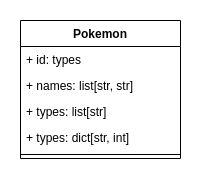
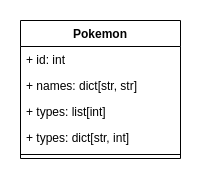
(57, 61) -> (49, 61)
(93, 87) -> (94, 87)
(79, 113) -> (78, 113)
